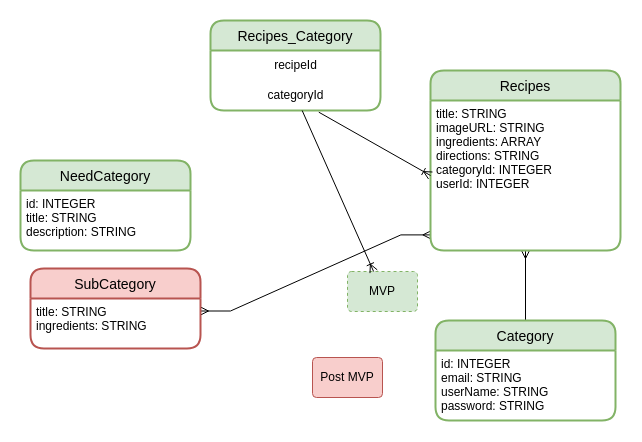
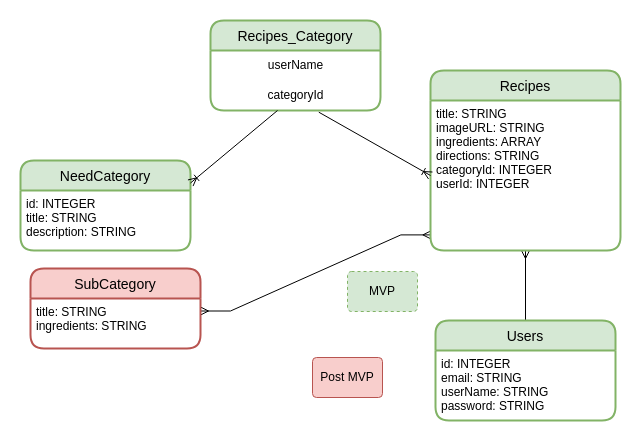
(296, 66) -> (296, 66)
(338, 192) -> (234, 147)
(525, 336) -> (525, 336)
